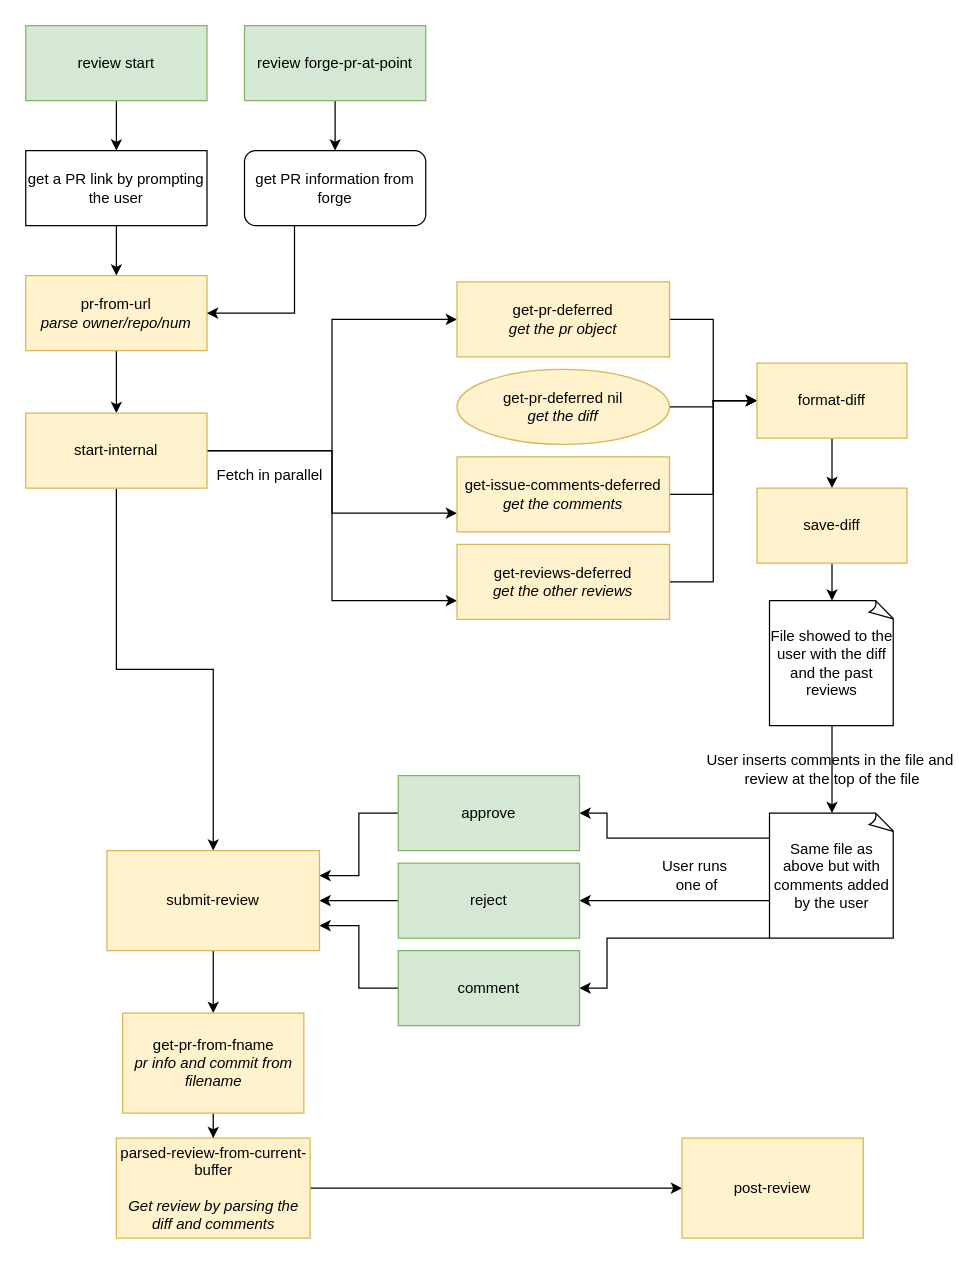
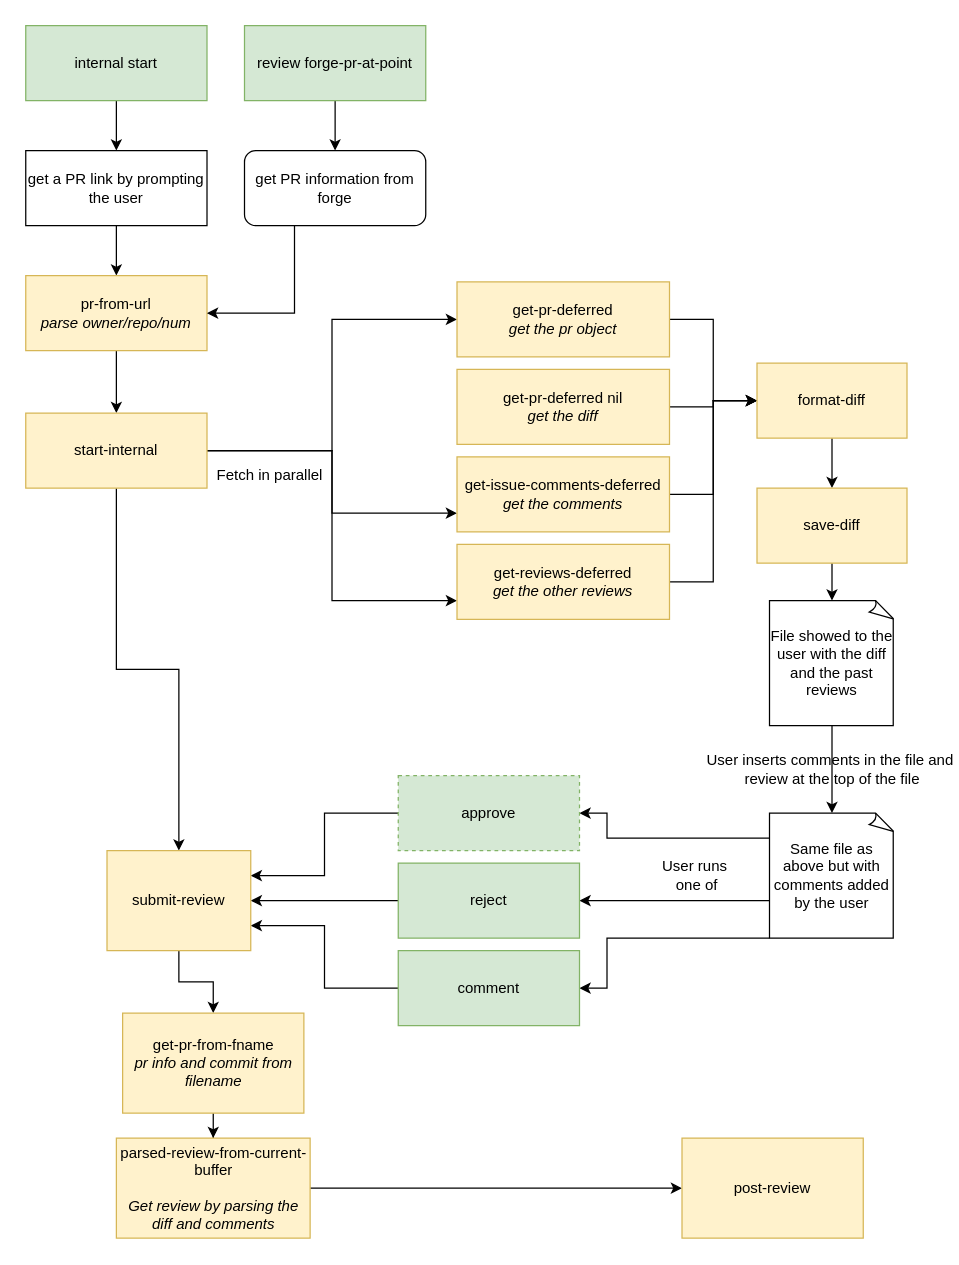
(116, 63) -> (116, 63)
(563, 407) -> (563, 407)
(489, 813) -> (489, 813)
(213, 901) -> (179, 901)
